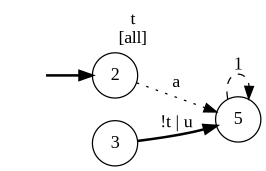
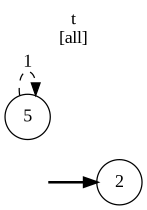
(171, 95) -> none
(115, 143) -> none
